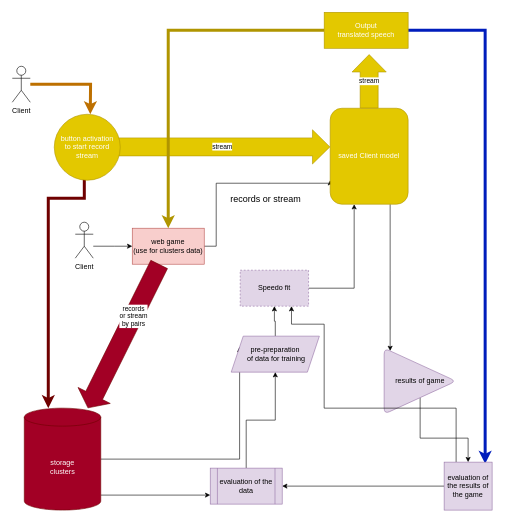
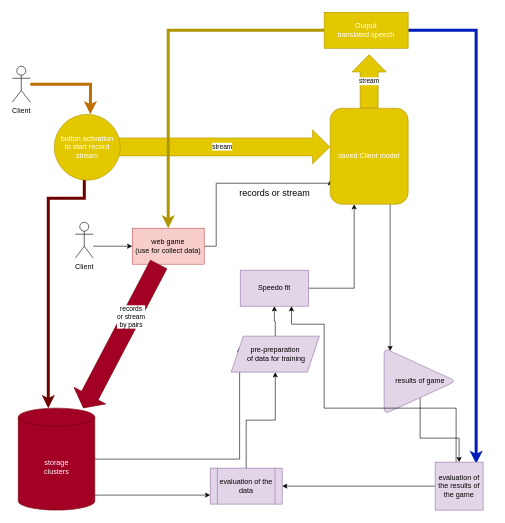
(265, 198) -> (274, 192)
(168, 246) -> (168, 246)
(275, 288) -> (275, 288)
(63, 459) -> (57, 459)
(468, 486) -> (459, 486)
